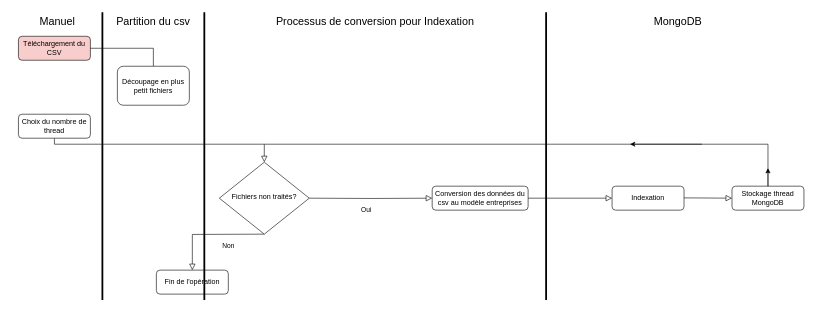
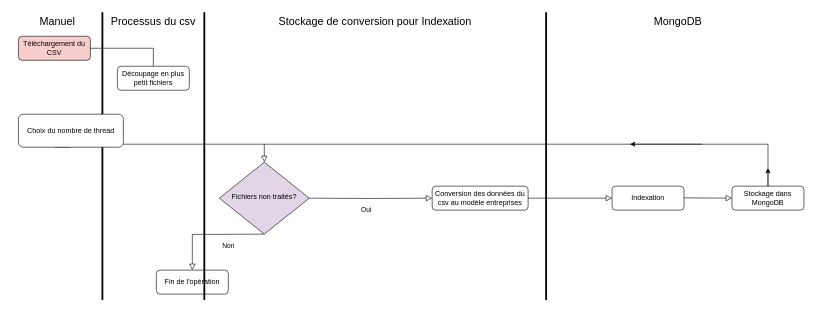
(153, 21) -> (153, 21)
(375, 21) -> (375, 21)
(153, 86) -> (153, 78)
(54, 126) -> (71, 131)
(264, 198) -> (264, 198)
(768, 198) -> (768, 198)
